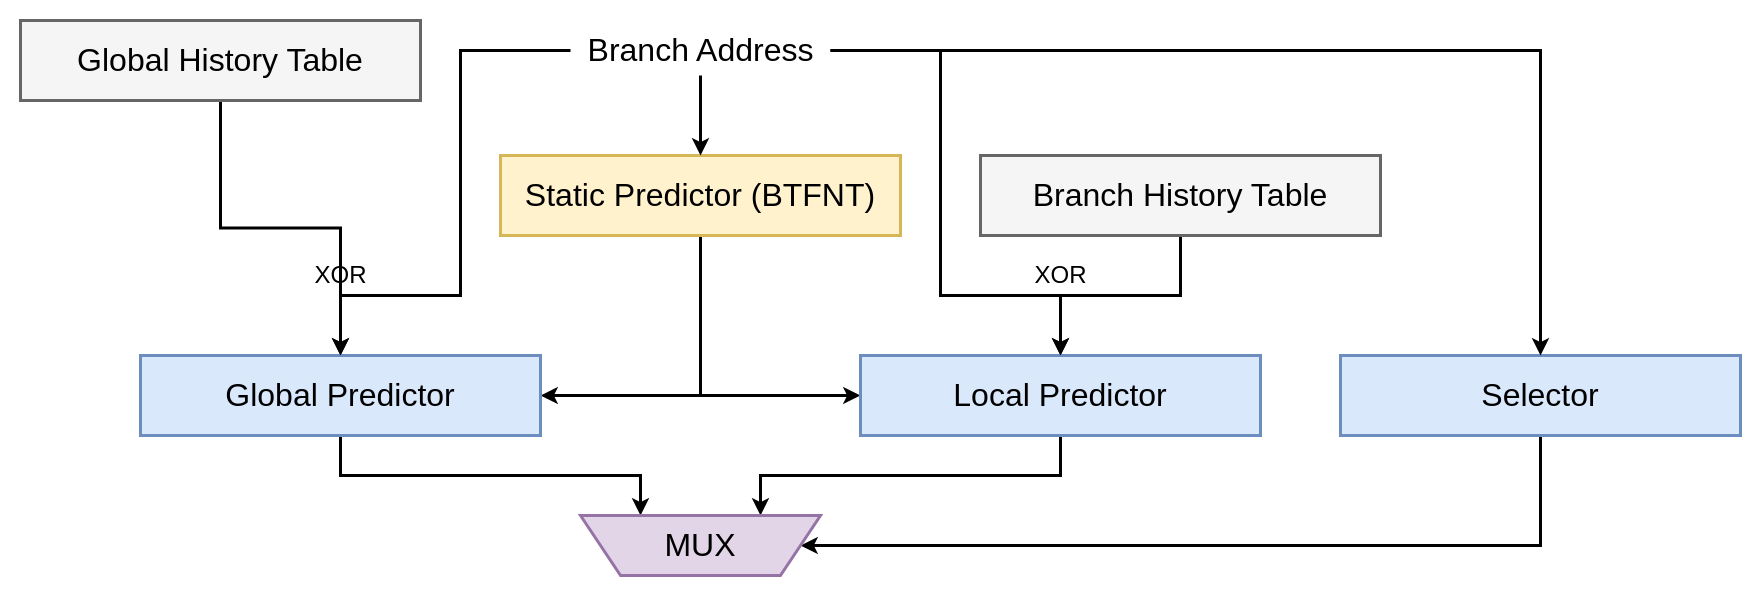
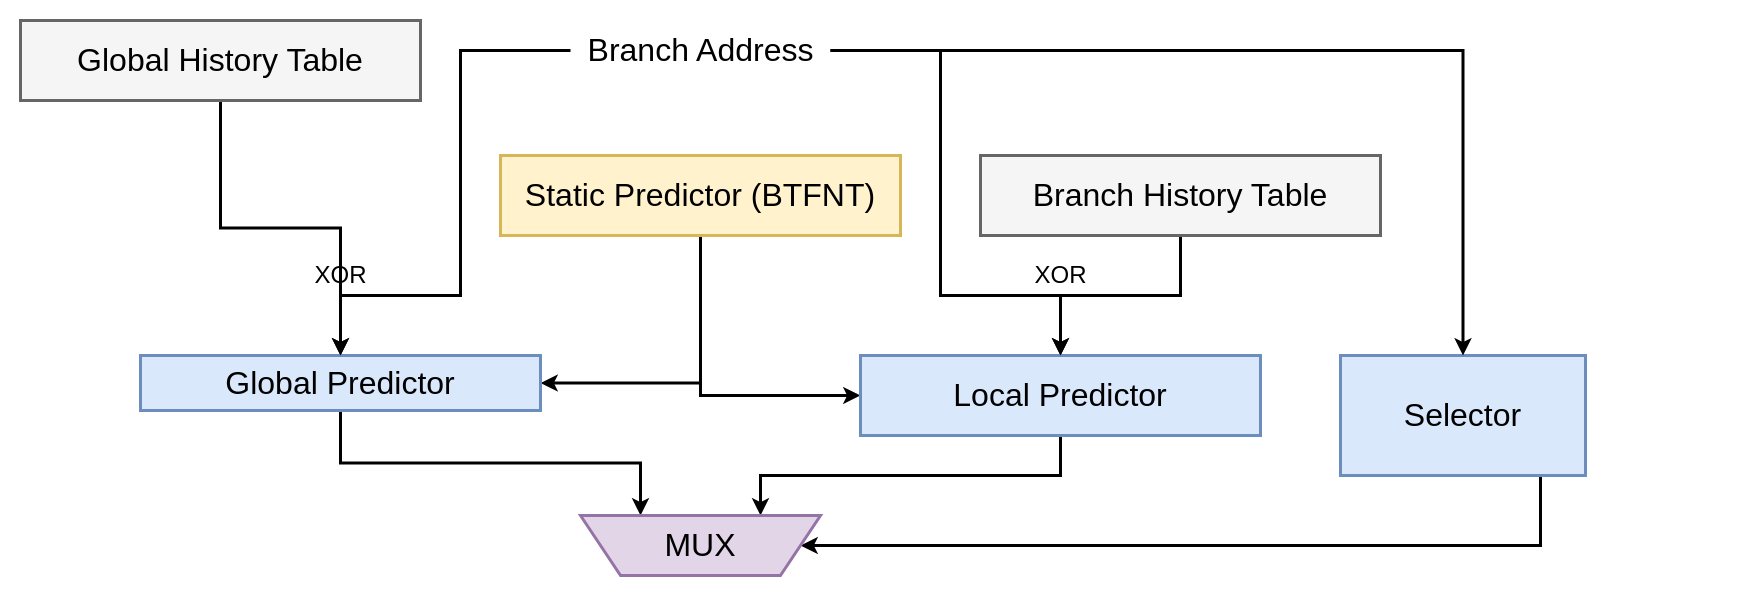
(701, 110) -> none
(341, 396) -> (341, 383)
(1541, 396) -> (1463, 416)
